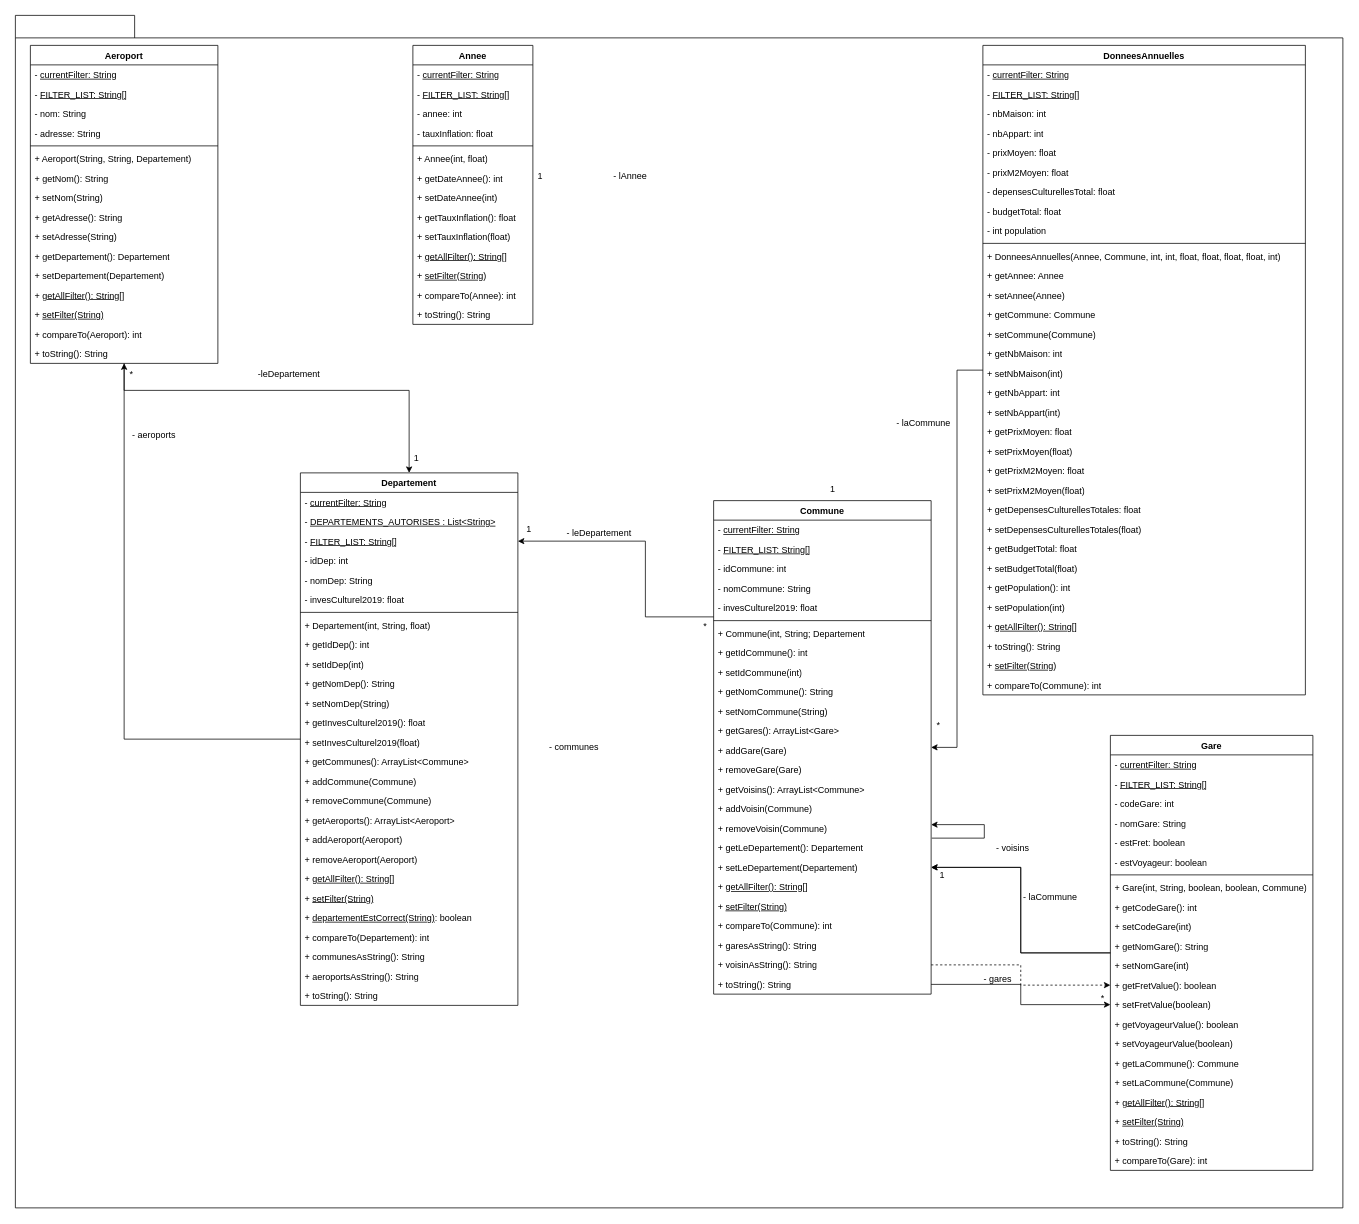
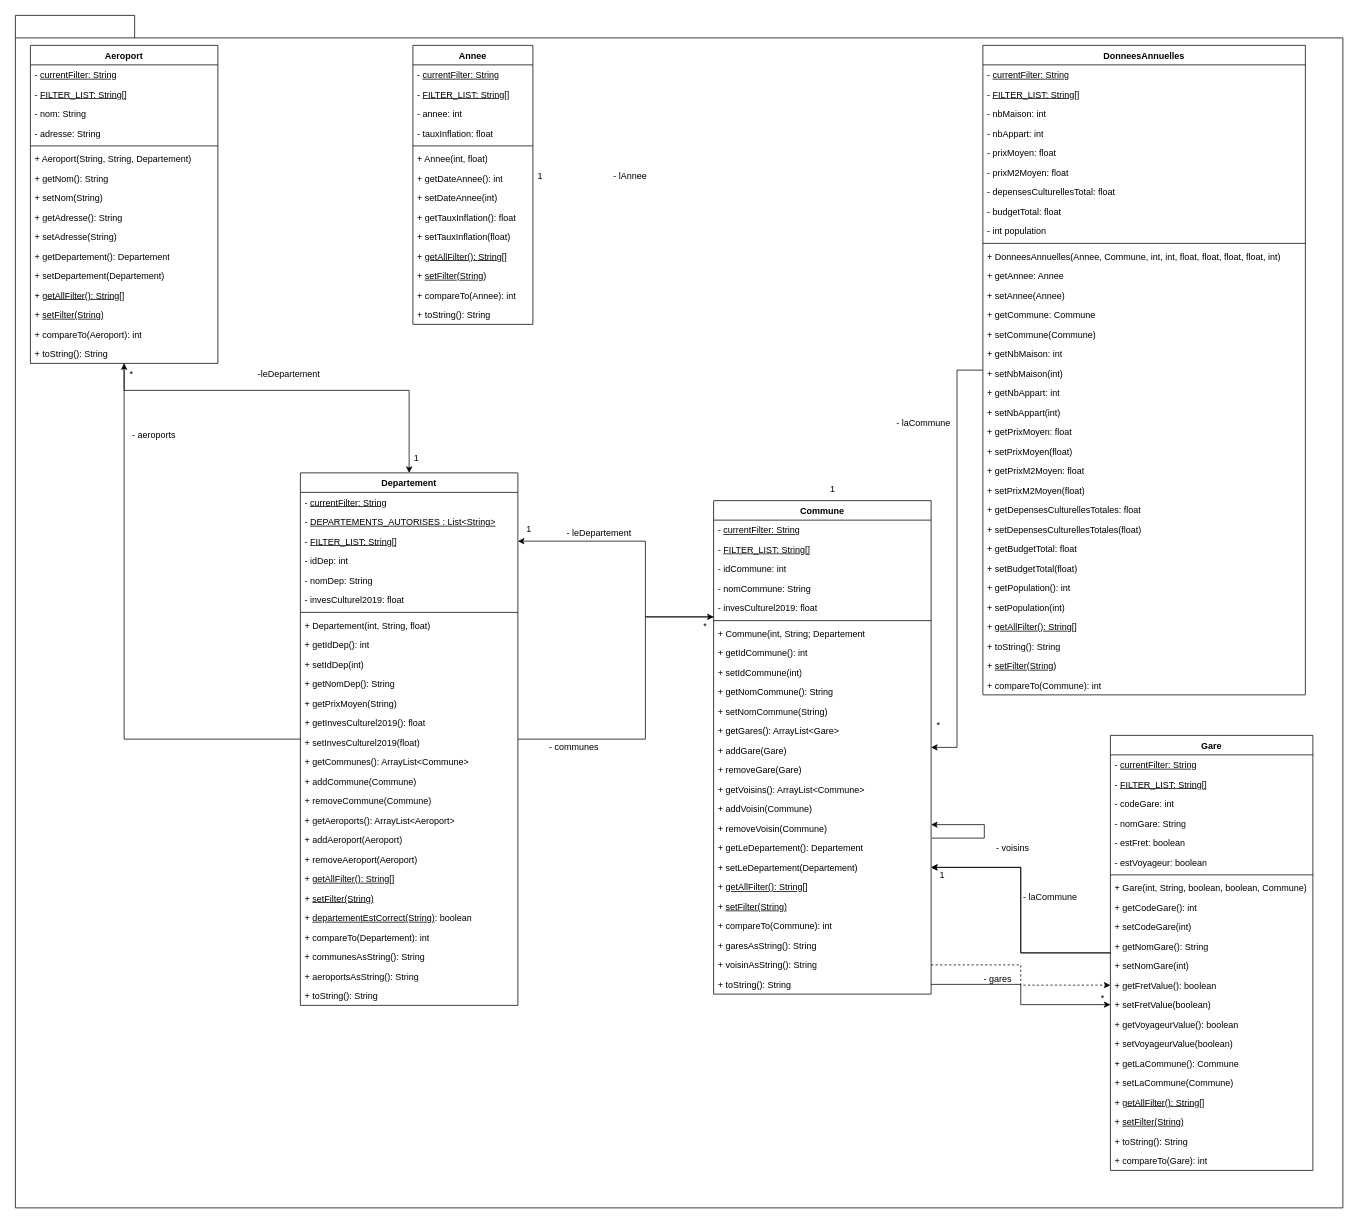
(350, 704) -> (357, 704)
none -> (642, 739)
